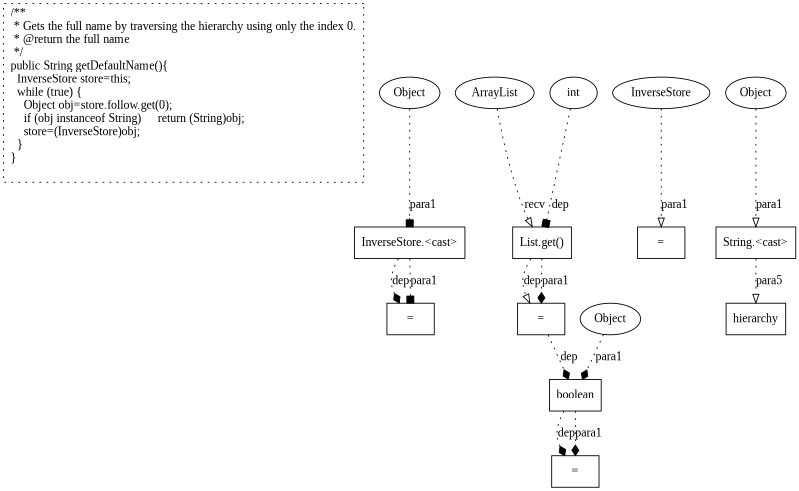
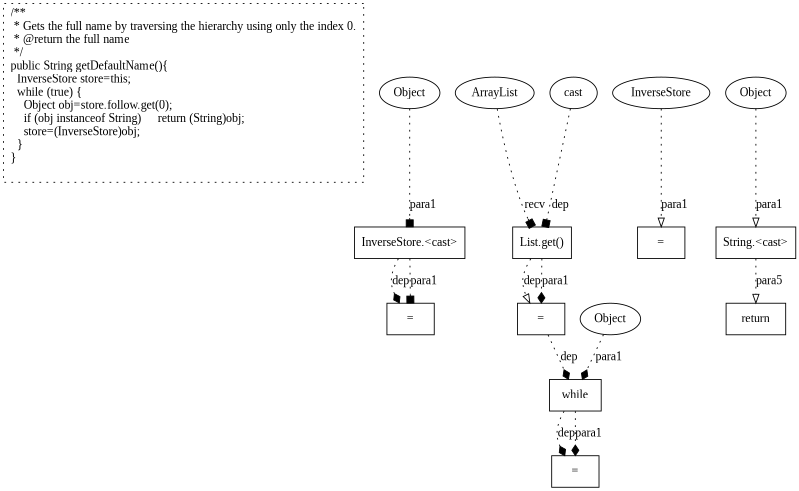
(574, 93) -> (574, 93)
(510, 165) -> (510, 165)
(756, 319) -> (756, 319)
(575, 395) -> (575, 395)
